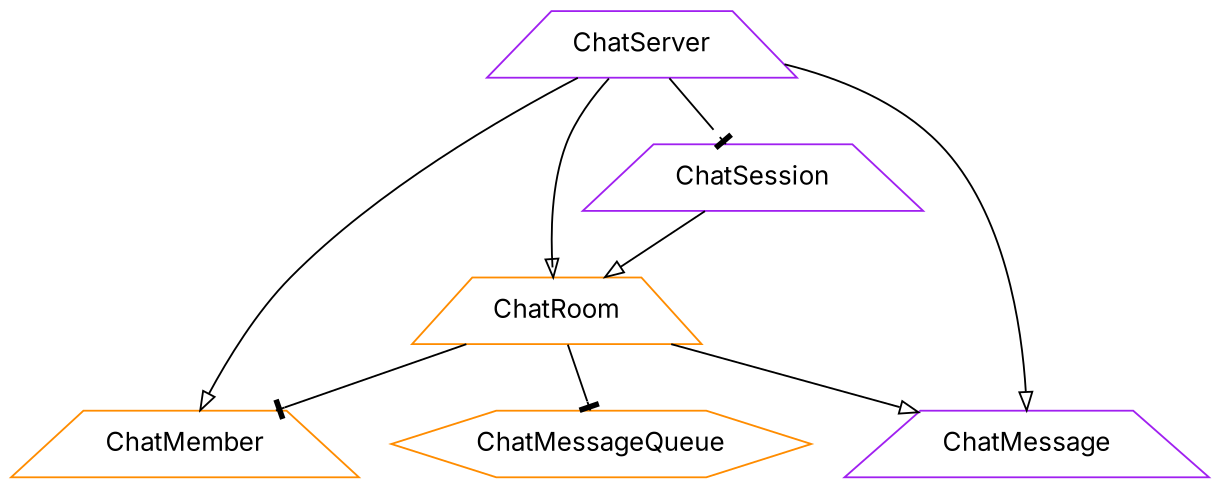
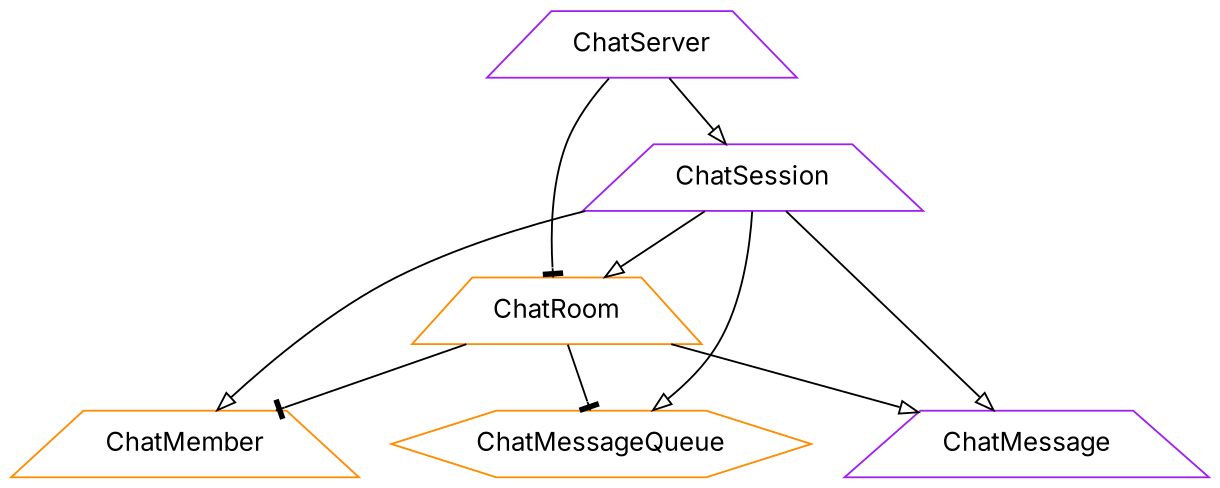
(691, 104) -> (691, 104)
(560, 166) -> (560, 166)
(967, 180) -> (883, 304)
(369, 209) -> (394, 278)
none -> (732, 315)
